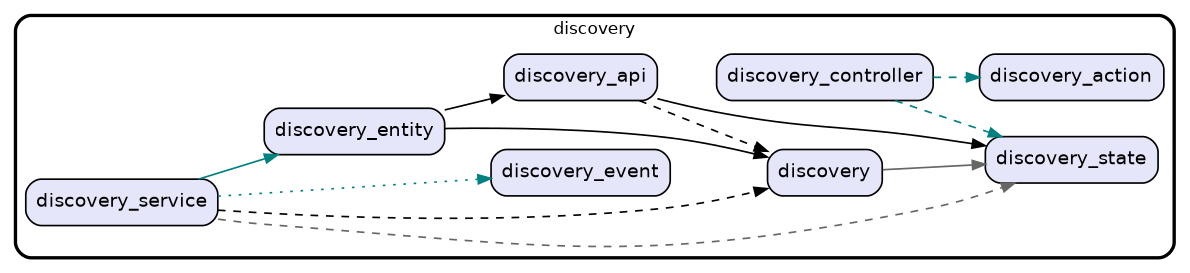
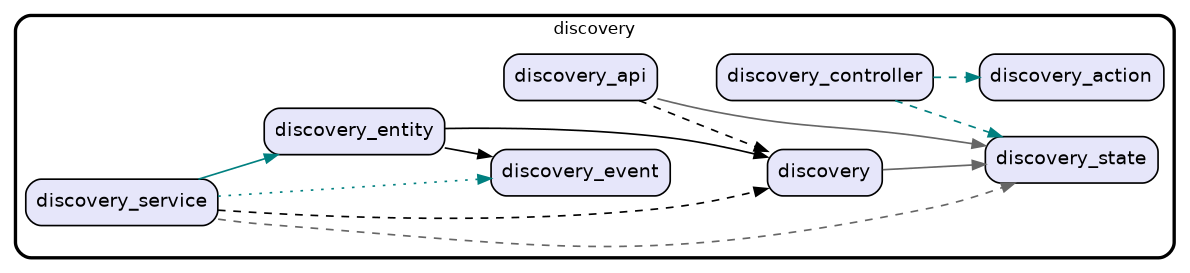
(468, 104) -> (461, 151)
(814, 126) -> (814, 126)
